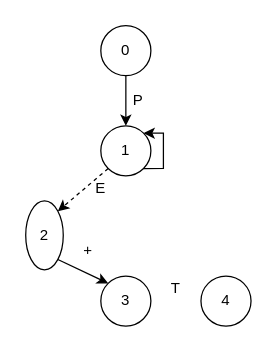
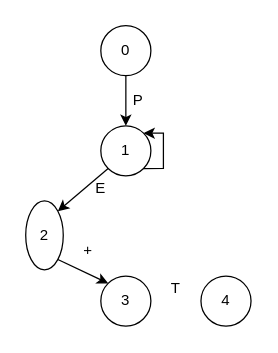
(86, 187) -> (86, 187)
